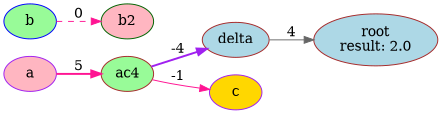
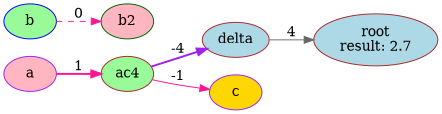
(376, 40) -> (376, 40)
(79, 67) -> (79, 67)
